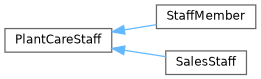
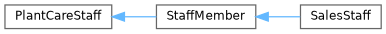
(145, 54) -> (284, 17)
